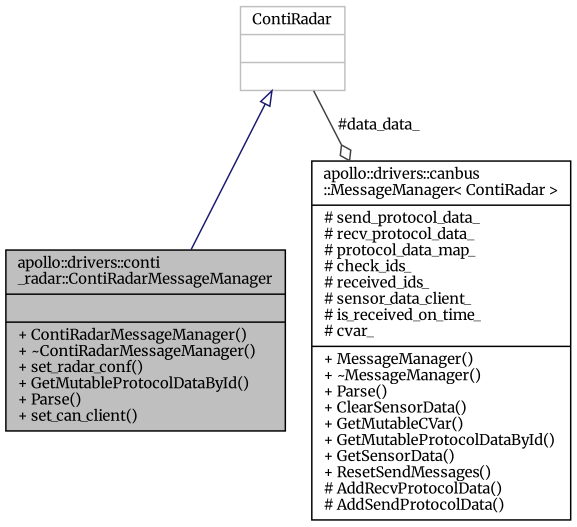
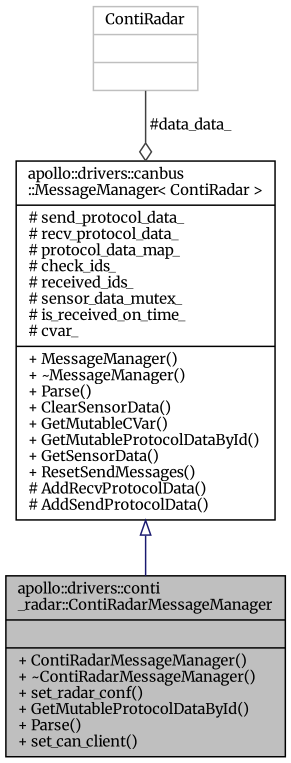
(228, 177) -> (146, 556)
(398, 299) -> (106, 299)
